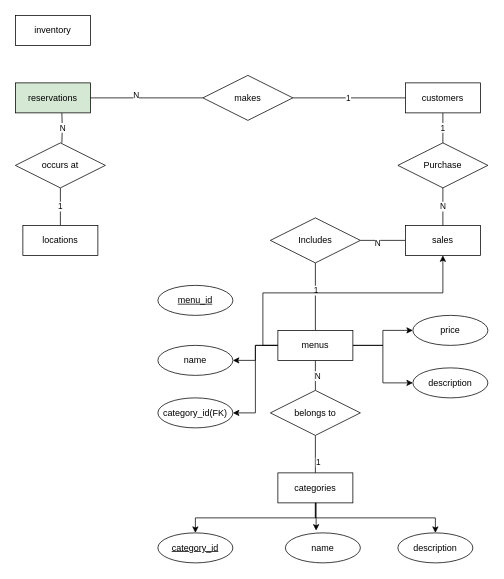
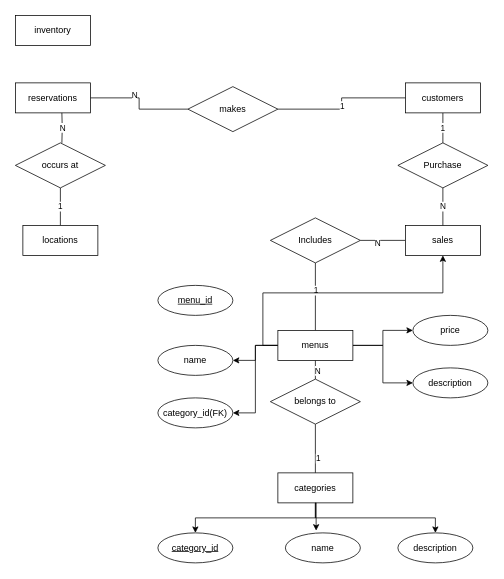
(53, 98) -> (53, 98)
(248, 98) -> (233, 109)
(315, 413) -> (315, 402)
